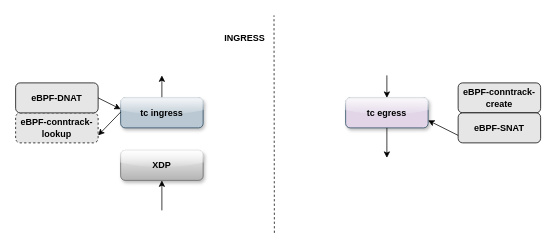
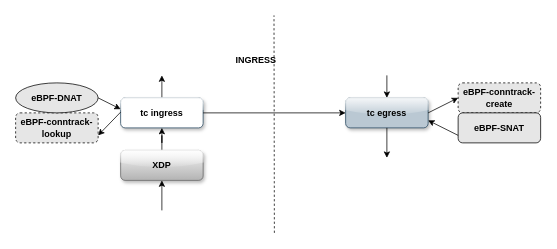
(244, 38) -> (255, 60)
(57, 98) -> (57, 98)
(499, 98) -> (499, 98)
none -> (441, 106)
(162, 113) -> (162, 113)
none -> (339, 113)
(387, 113) -> (387, 113)
none -> (162, 140)
